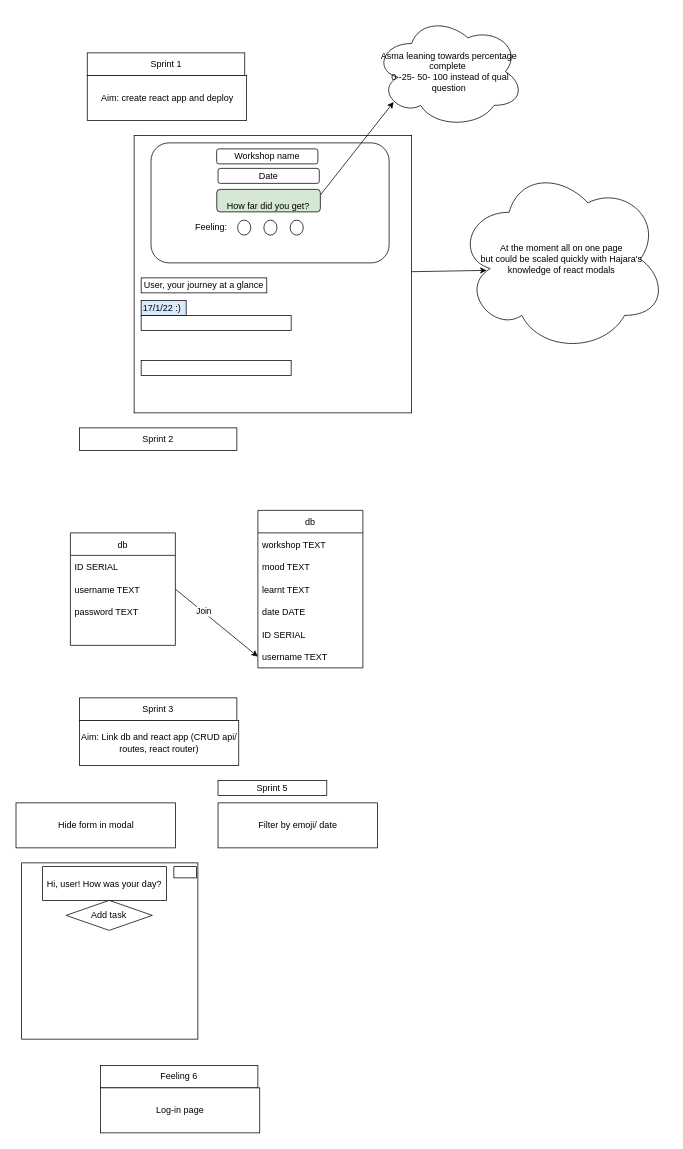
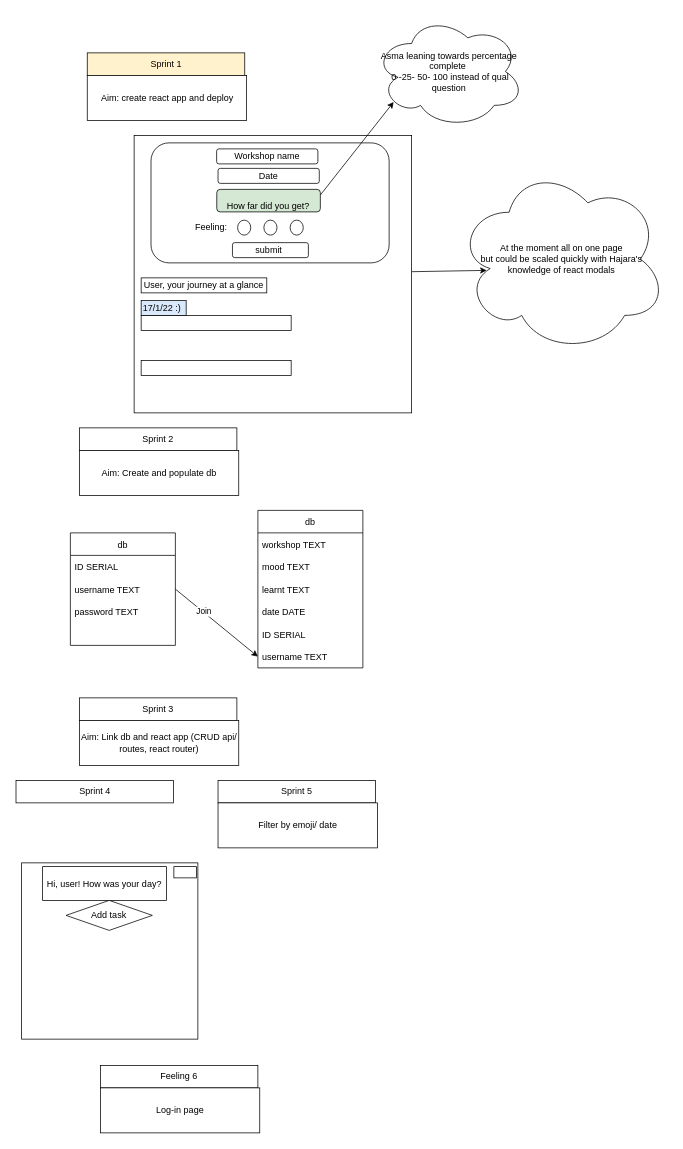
(166, 64) -> (166, 64)
none -> (270, 250)
none -> (159, 473)
(272, 788) -> (297, 792)
none -> (95, 792)
(95, 825) -> none
